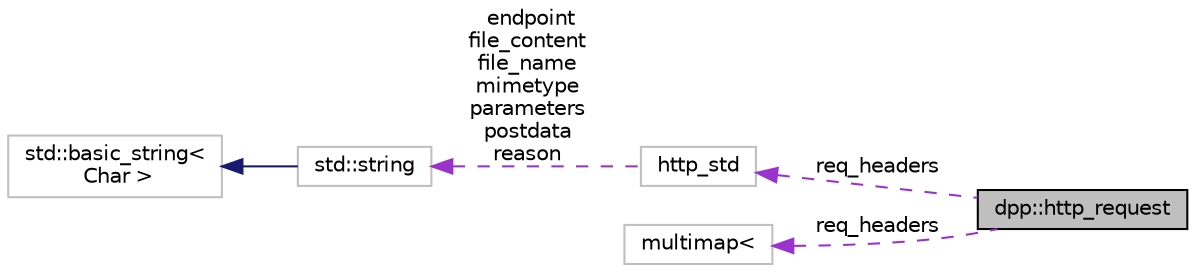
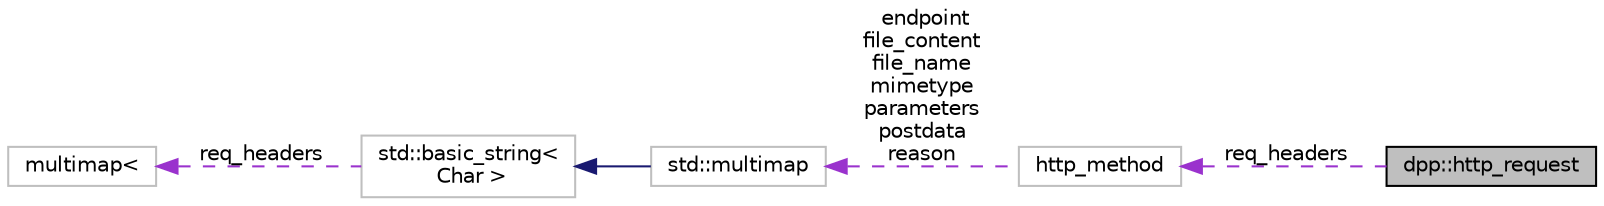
(365, 166) -> (738, 166)
(698, 166) -> (1100, 166)
(896, 242) -> (270, 166)
